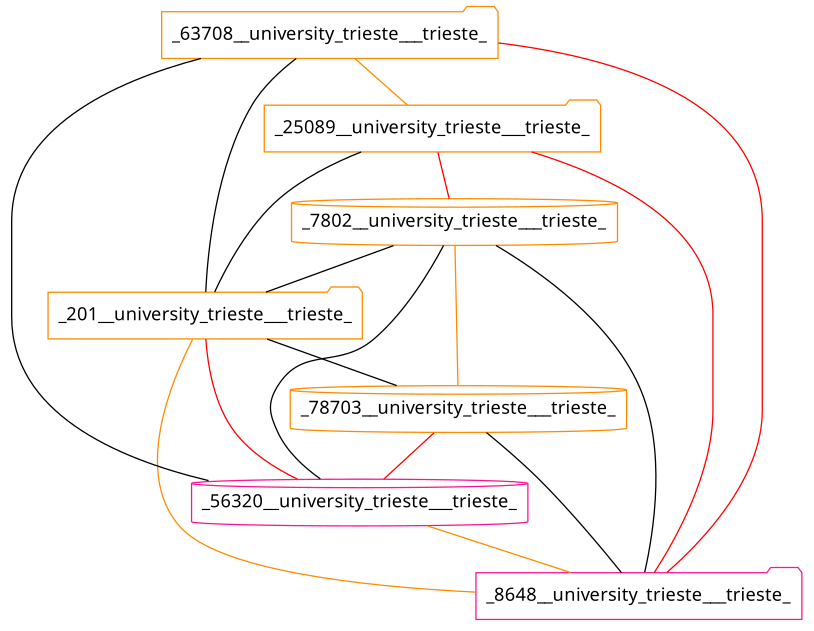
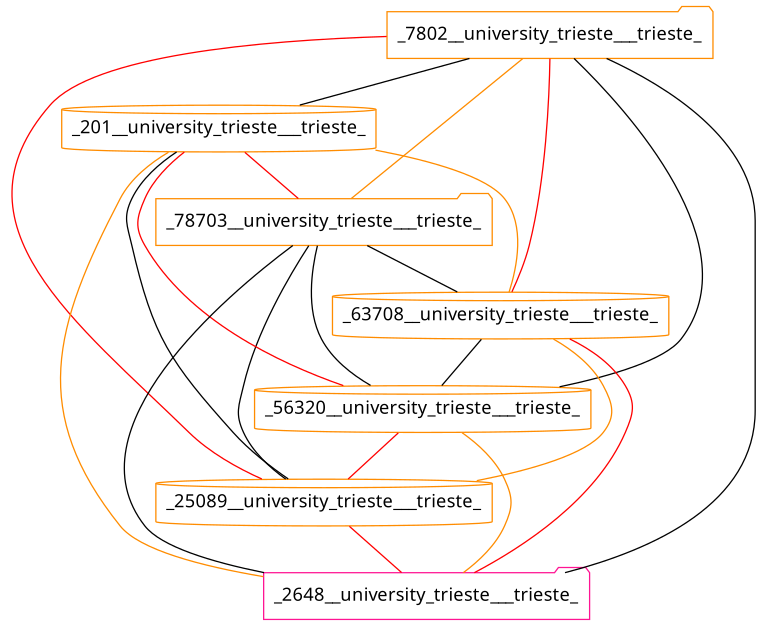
(330, 35) -> (501, 316)
(432, 129) -> (324, 503)
(227, 165) -> (488, 185)
none -> (542, 177)
(455, 222) -> (550, 35)
none -> (412, 269)
(205, 316) -> (219, 129)
none -> (249, 365)
(338, 365) -> (272, 175)
(458, 409) -> (324, 222)
none -> (373, 456)
(409, 456) -> (316, 327)
(360, 503) -> (423, 409)
(639, 596) -> (427, 596)
